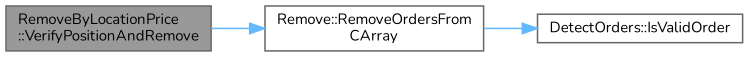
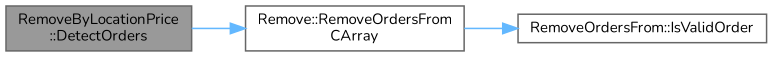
(109, 28) -> (99, 28)
(640, 28) -> (642, 28)
